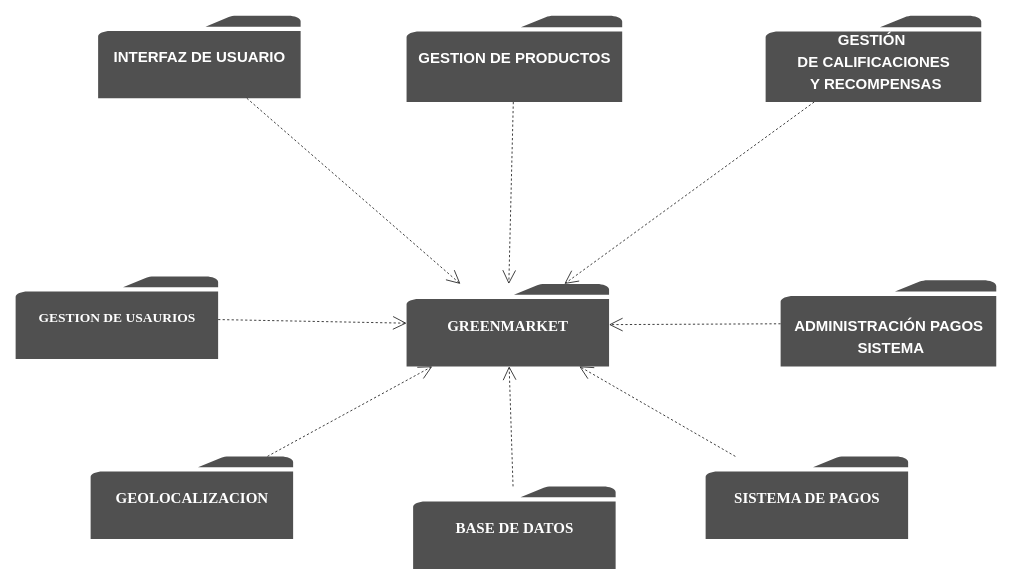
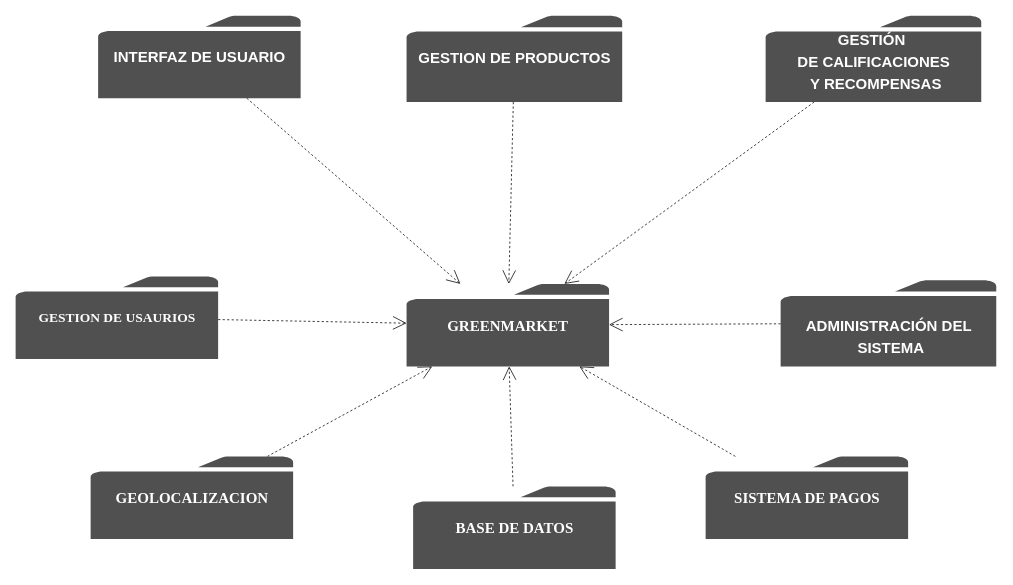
(889, 353) -> (889, 353)
